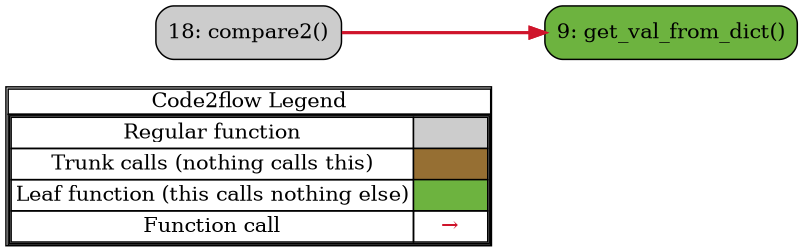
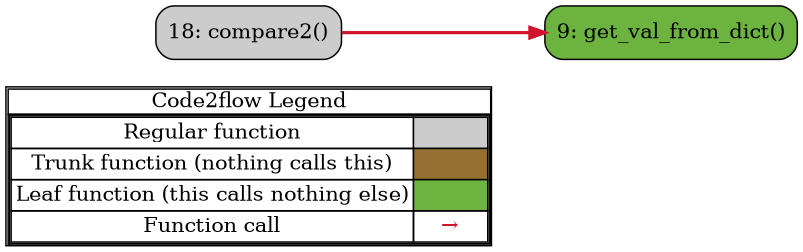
(212, 163) -> (212, 163)
